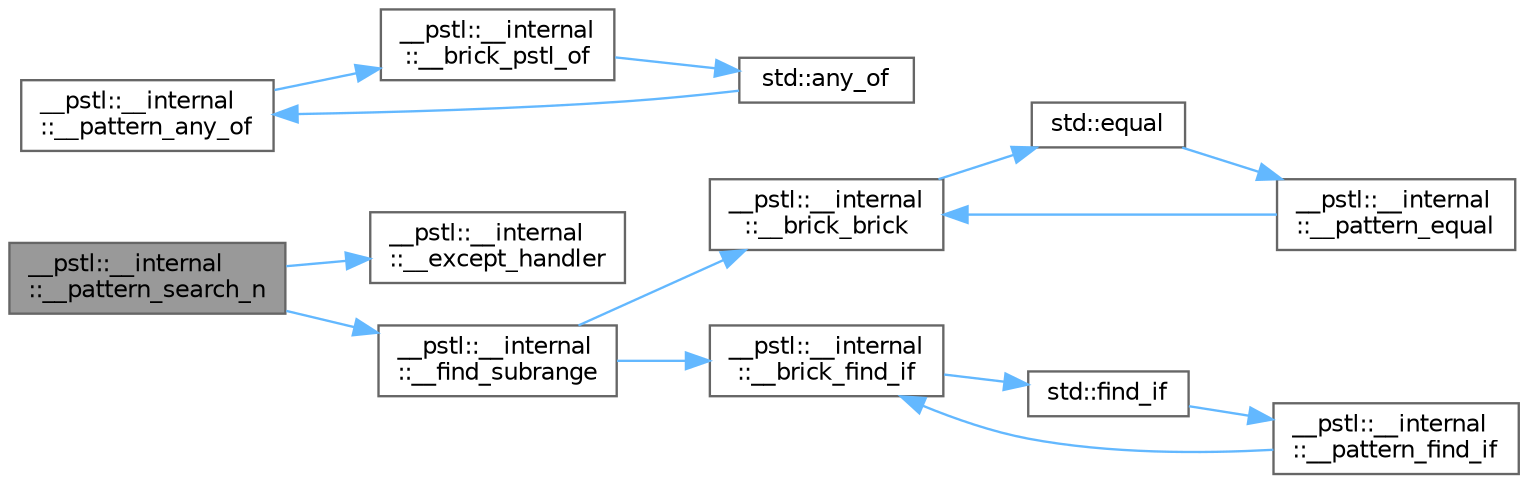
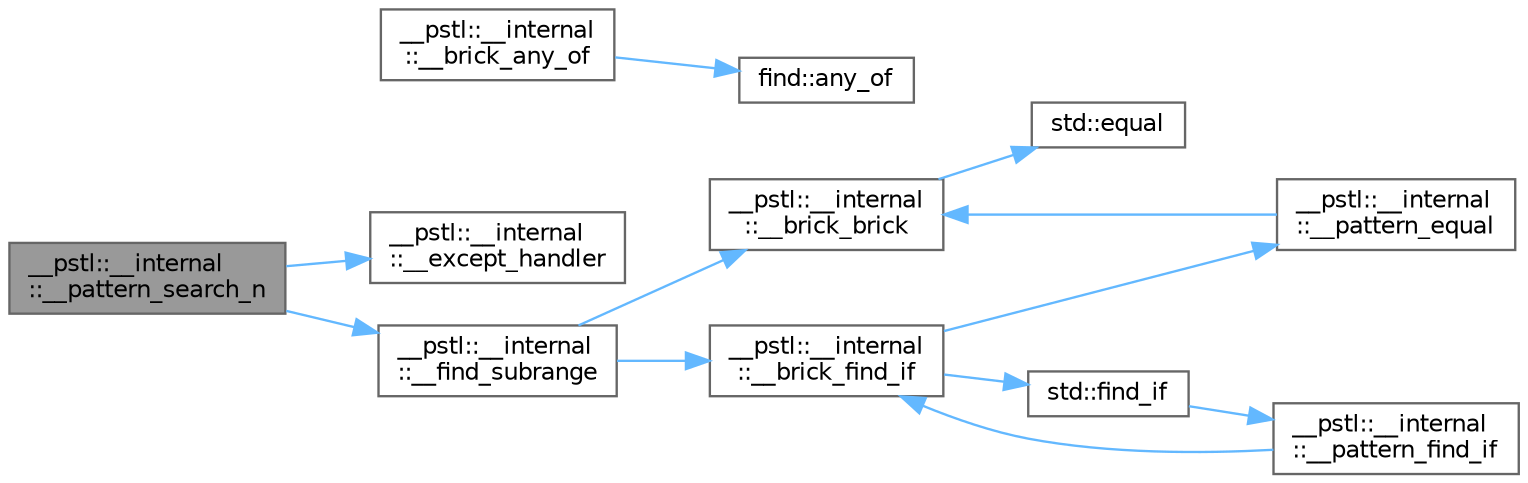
(498, 45) -> (498, 45)
(827, 80) -> (827, 80)
(147, 116) -> none
(1220, 160) -> (1099, 291)
